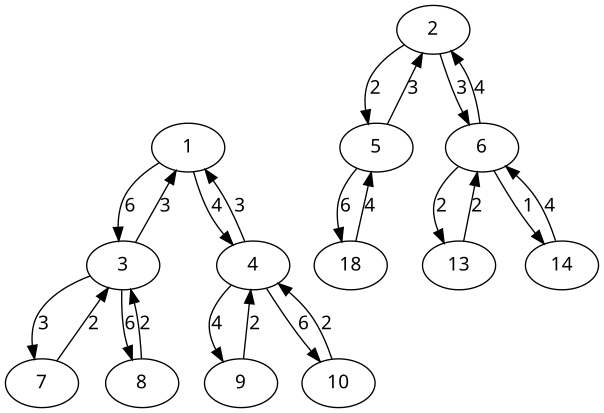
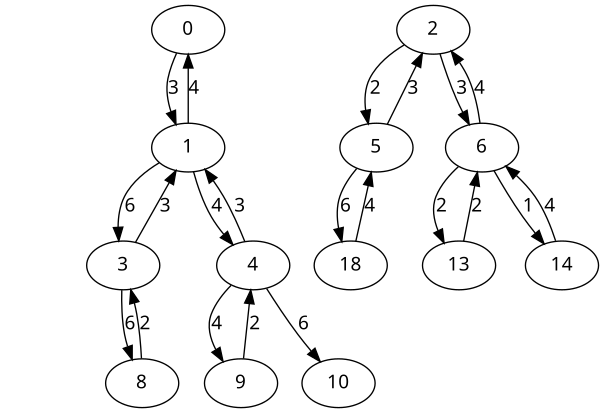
none -> (188, 30)
(316, 322) -> none
(42, 383) -> none
